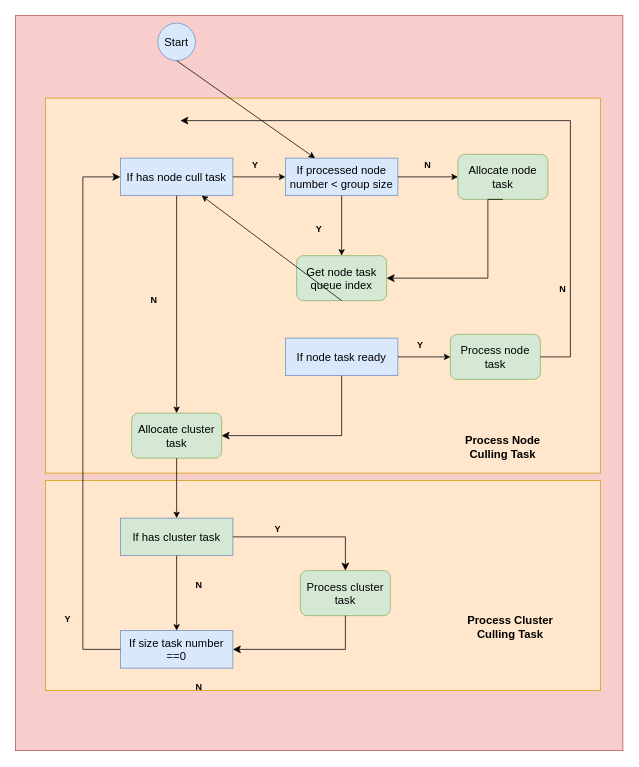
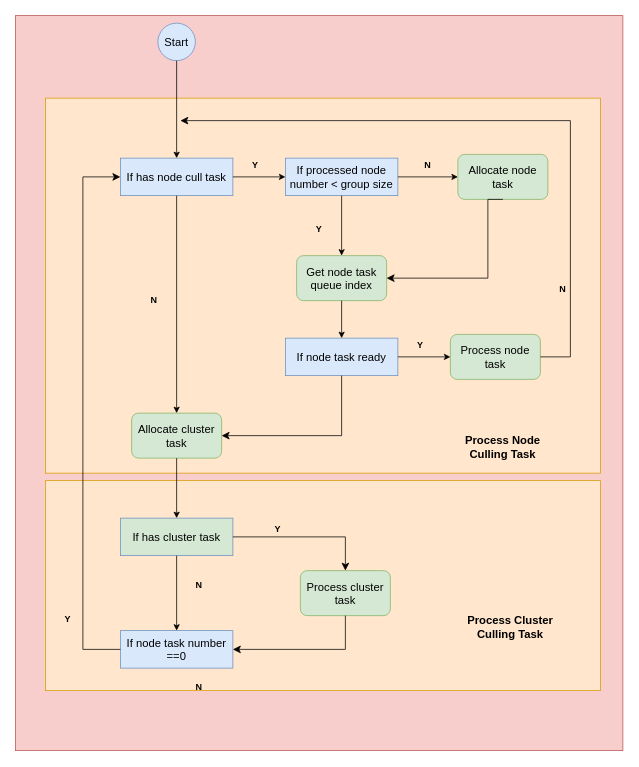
(244, 108) -> (177, 107)
(274, 249) -> (342, 317)
(177, 649) -> (177, 649)
